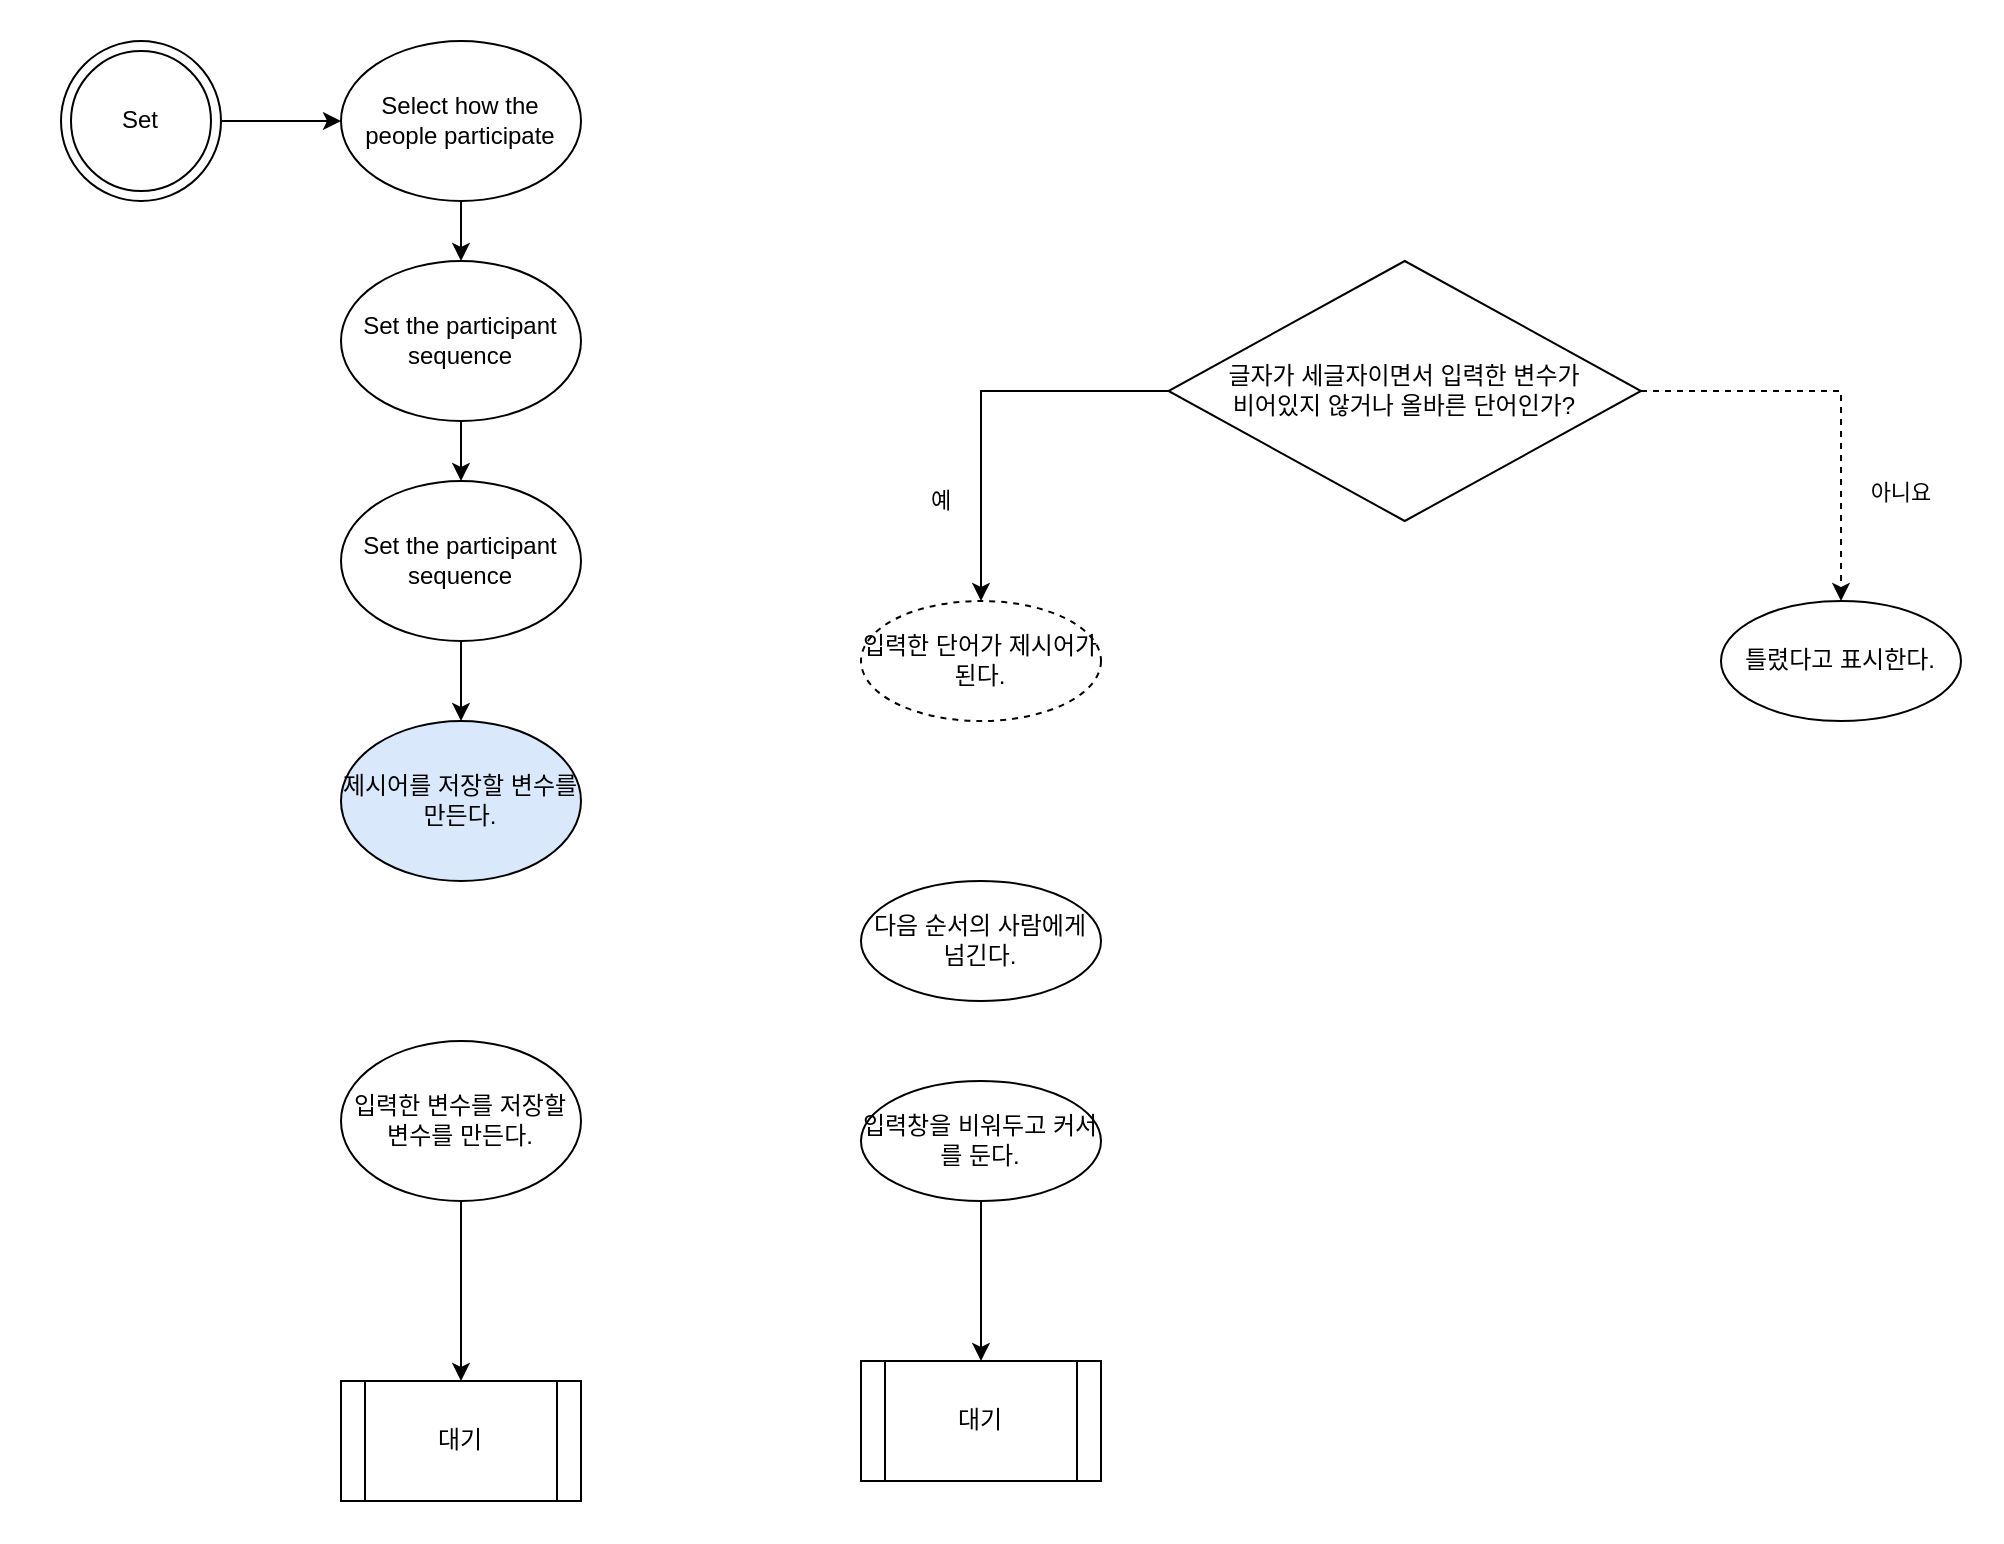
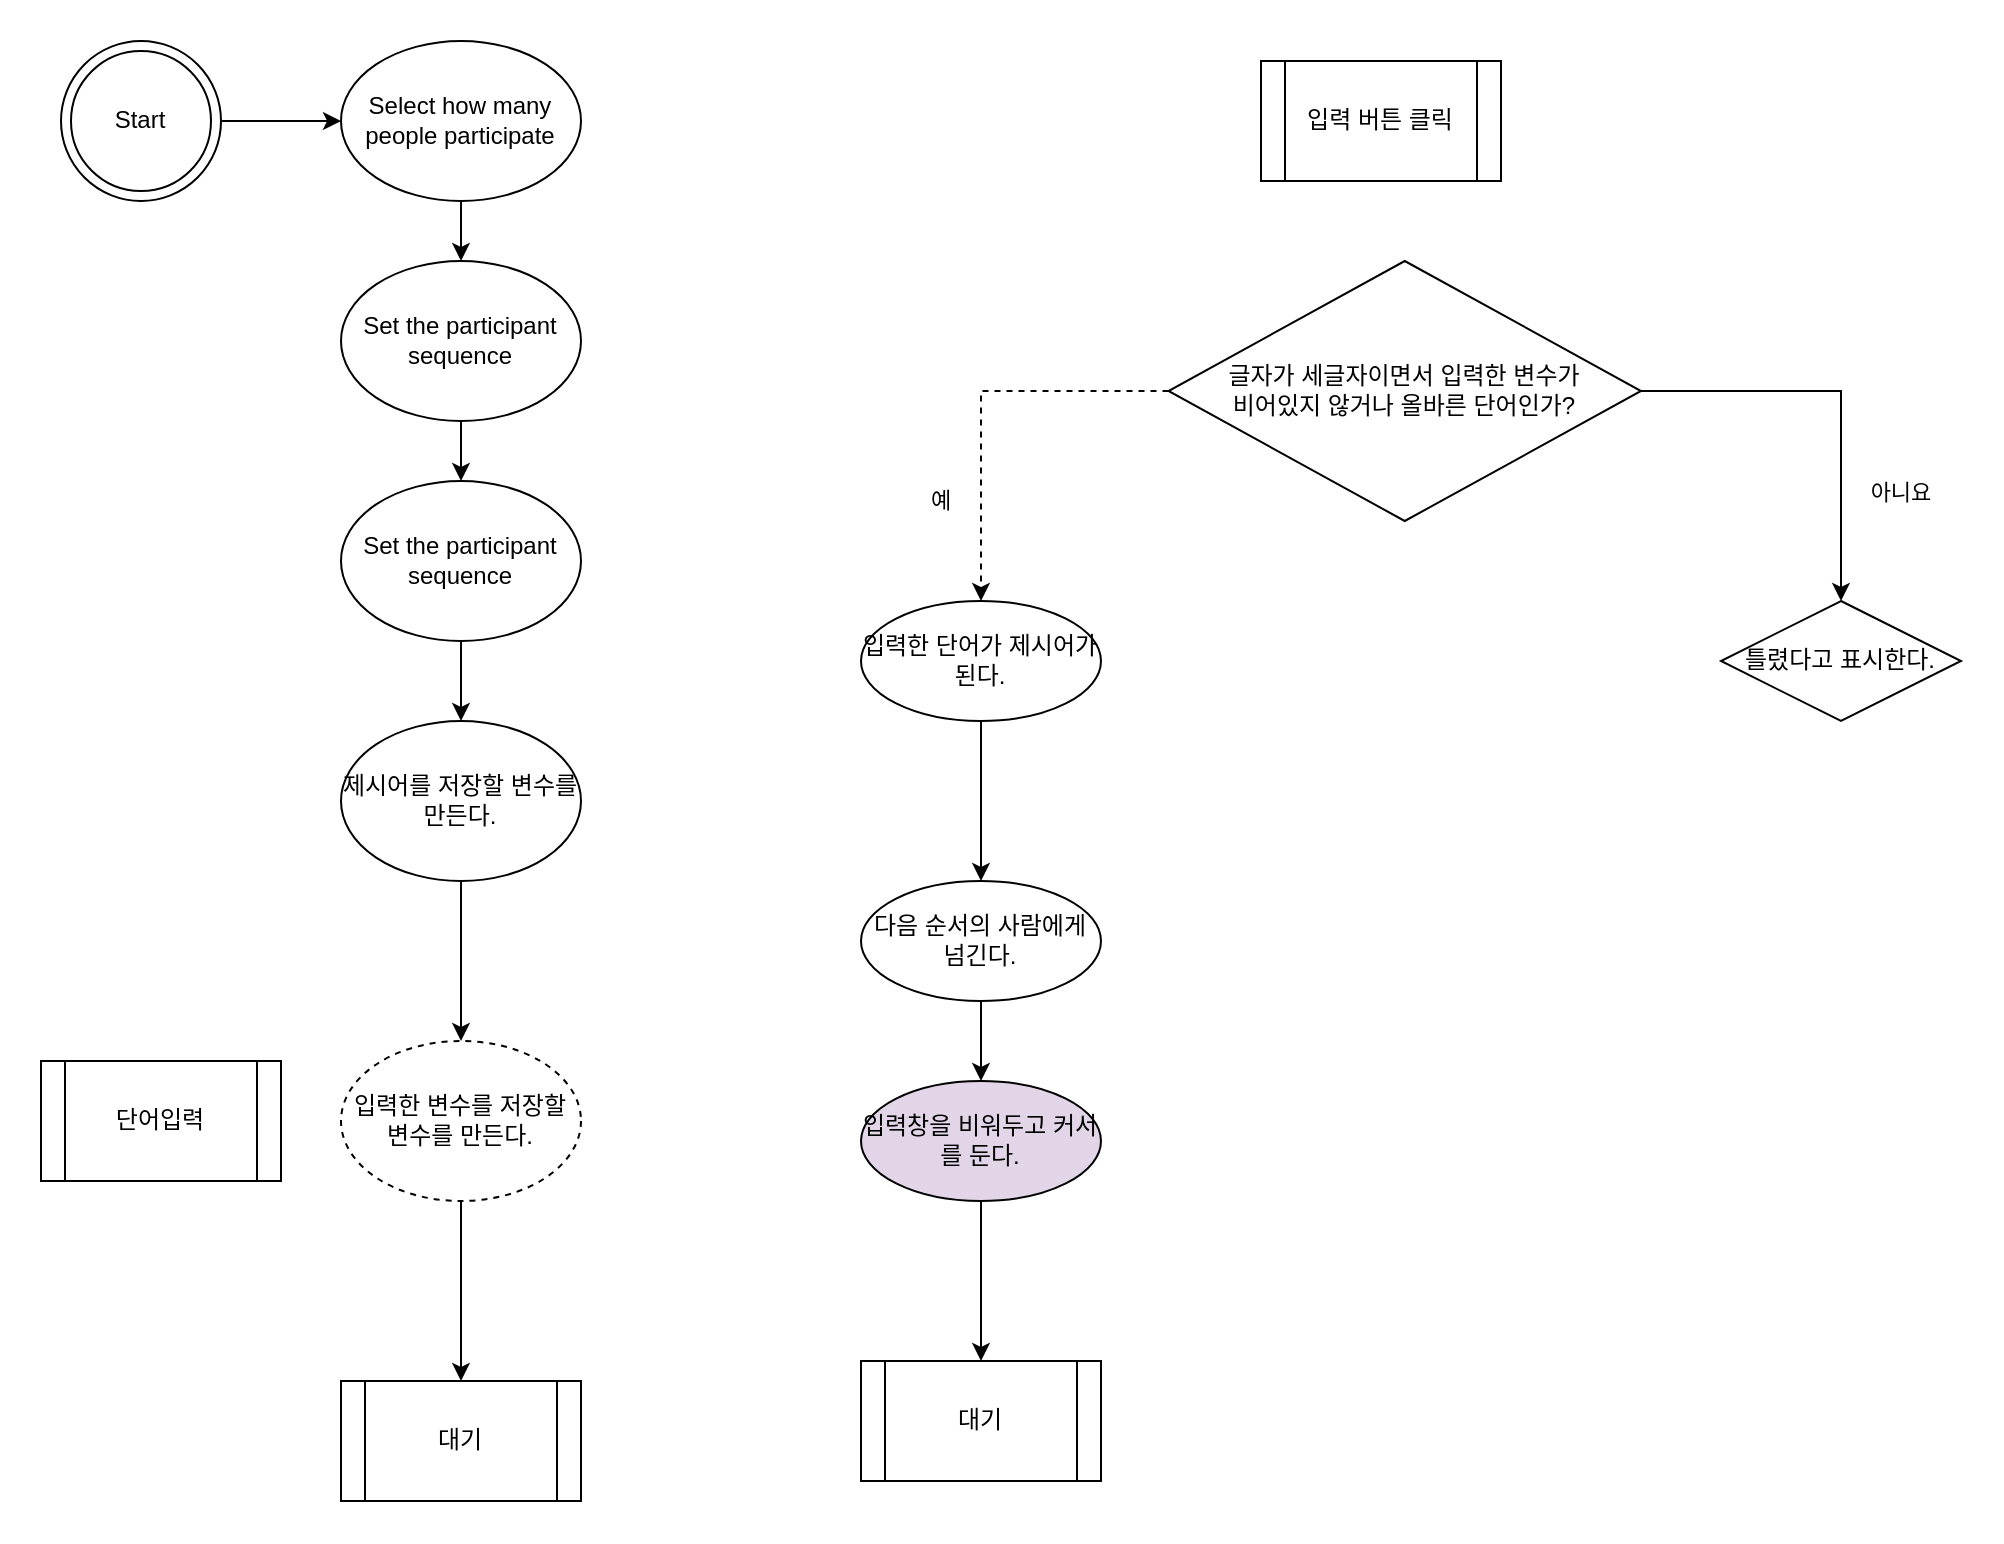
(141, 121) -> (141, 121)
(461, 121) -> (461, 121)
none -> (1381, 121)
(1841, 391) -> (1841, 391)
(981, 396) -> (981, 396)
(981, 661) -> (981, 661)
(1841, 661) -> (1841, 661)
none -> (981, 794)
(461, 801) -> (461, 801)
none -> (461, 954)
none -> (981, 1034)
none -> (161, 1121)
(461, 1121) -> (461, 1121)
(981, 1141) -> (981, 1141)
